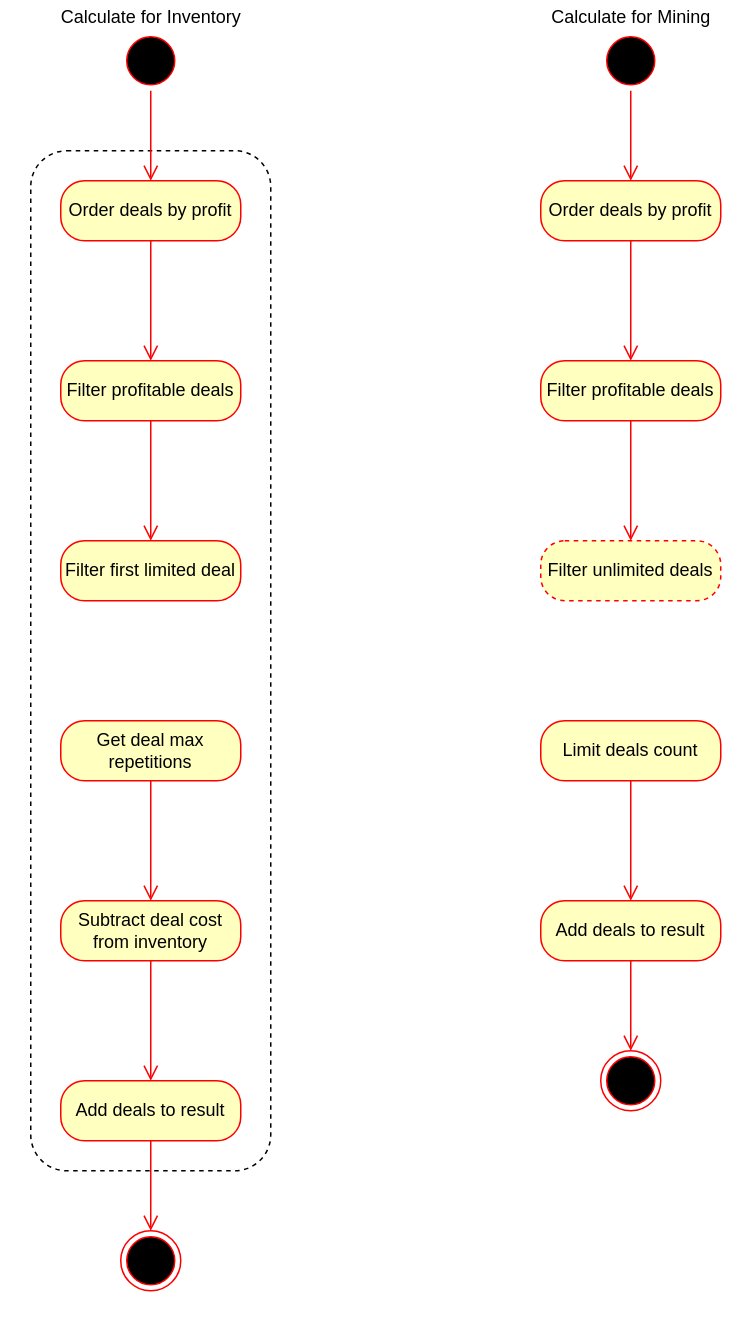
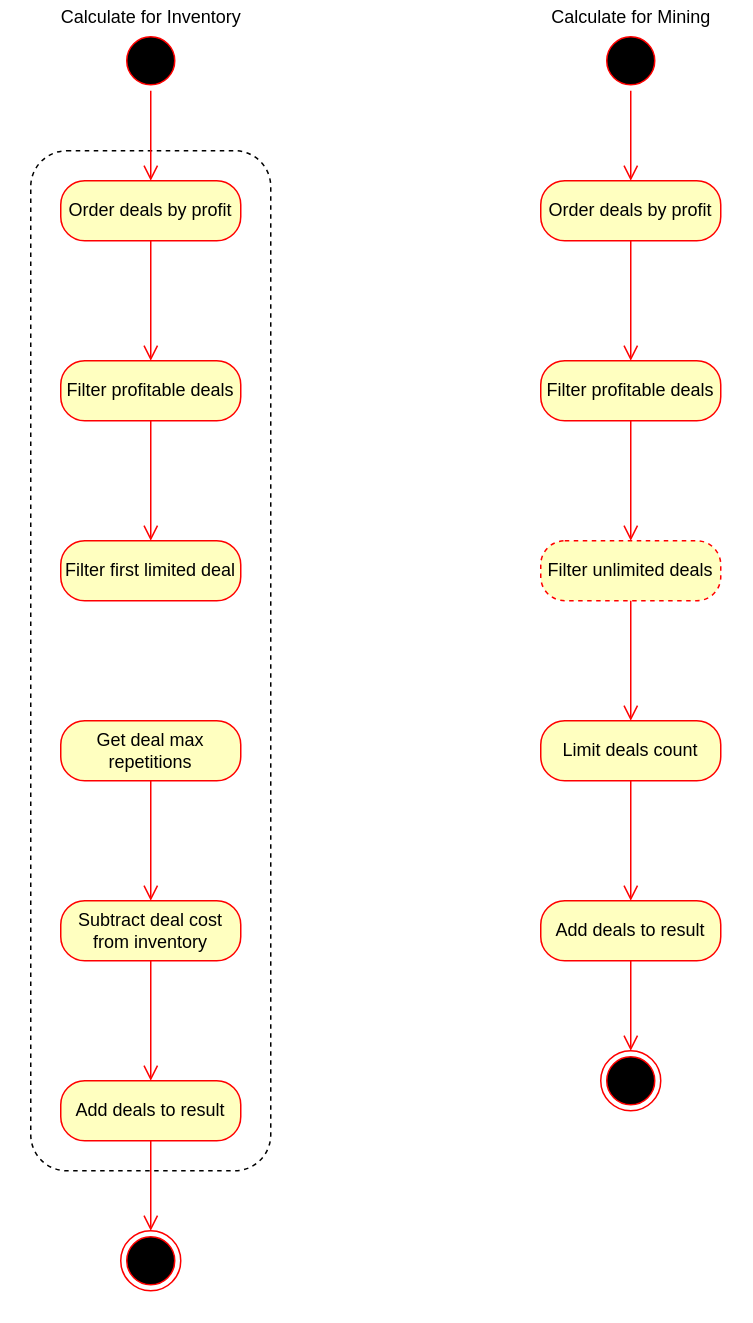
none -> (631, 659)
